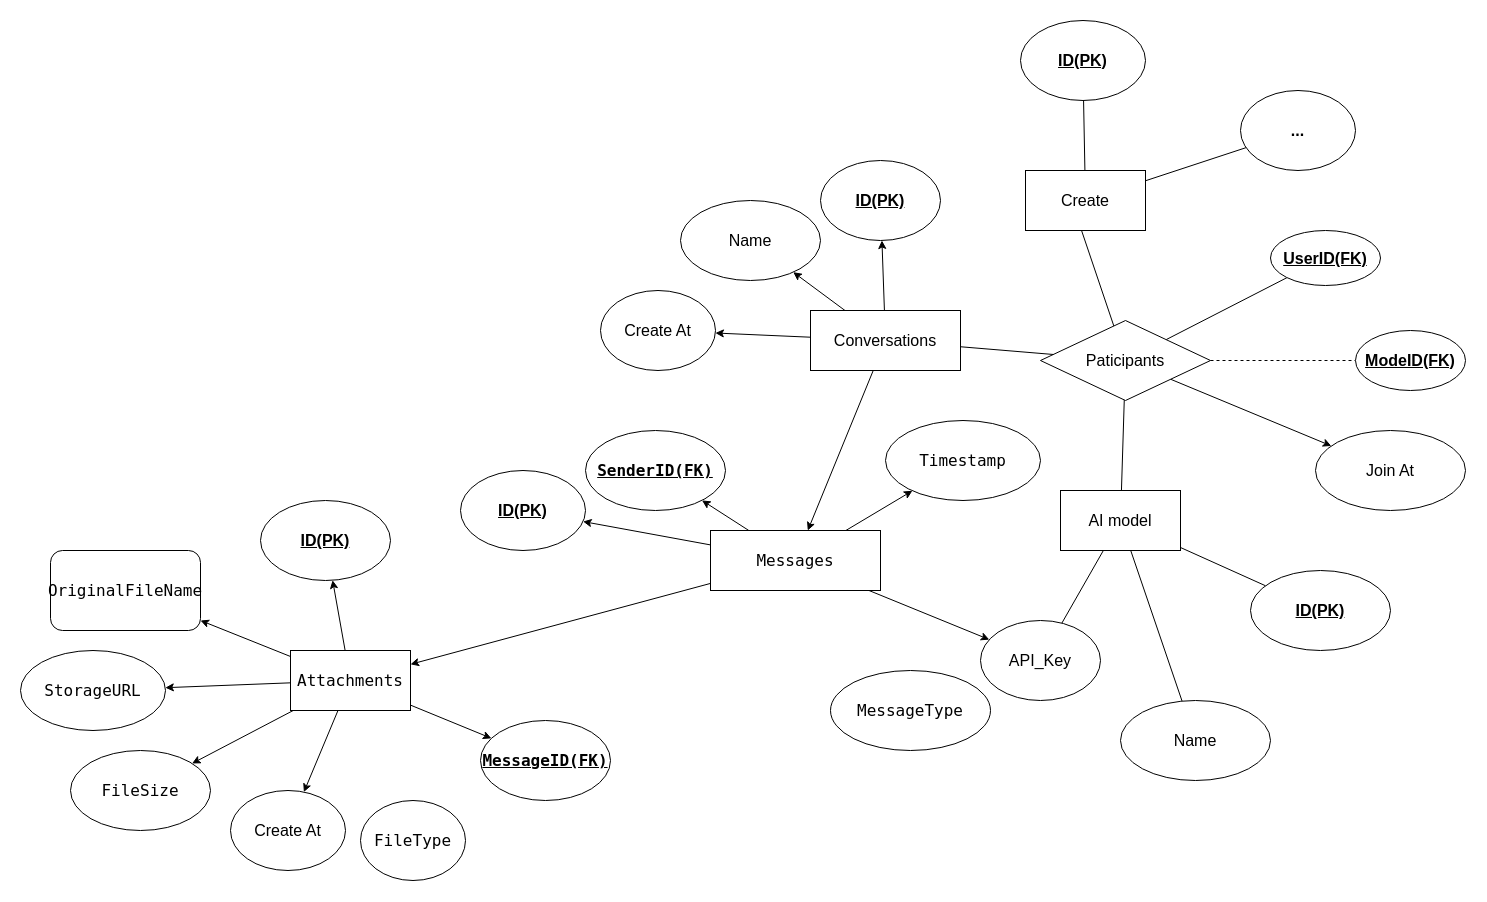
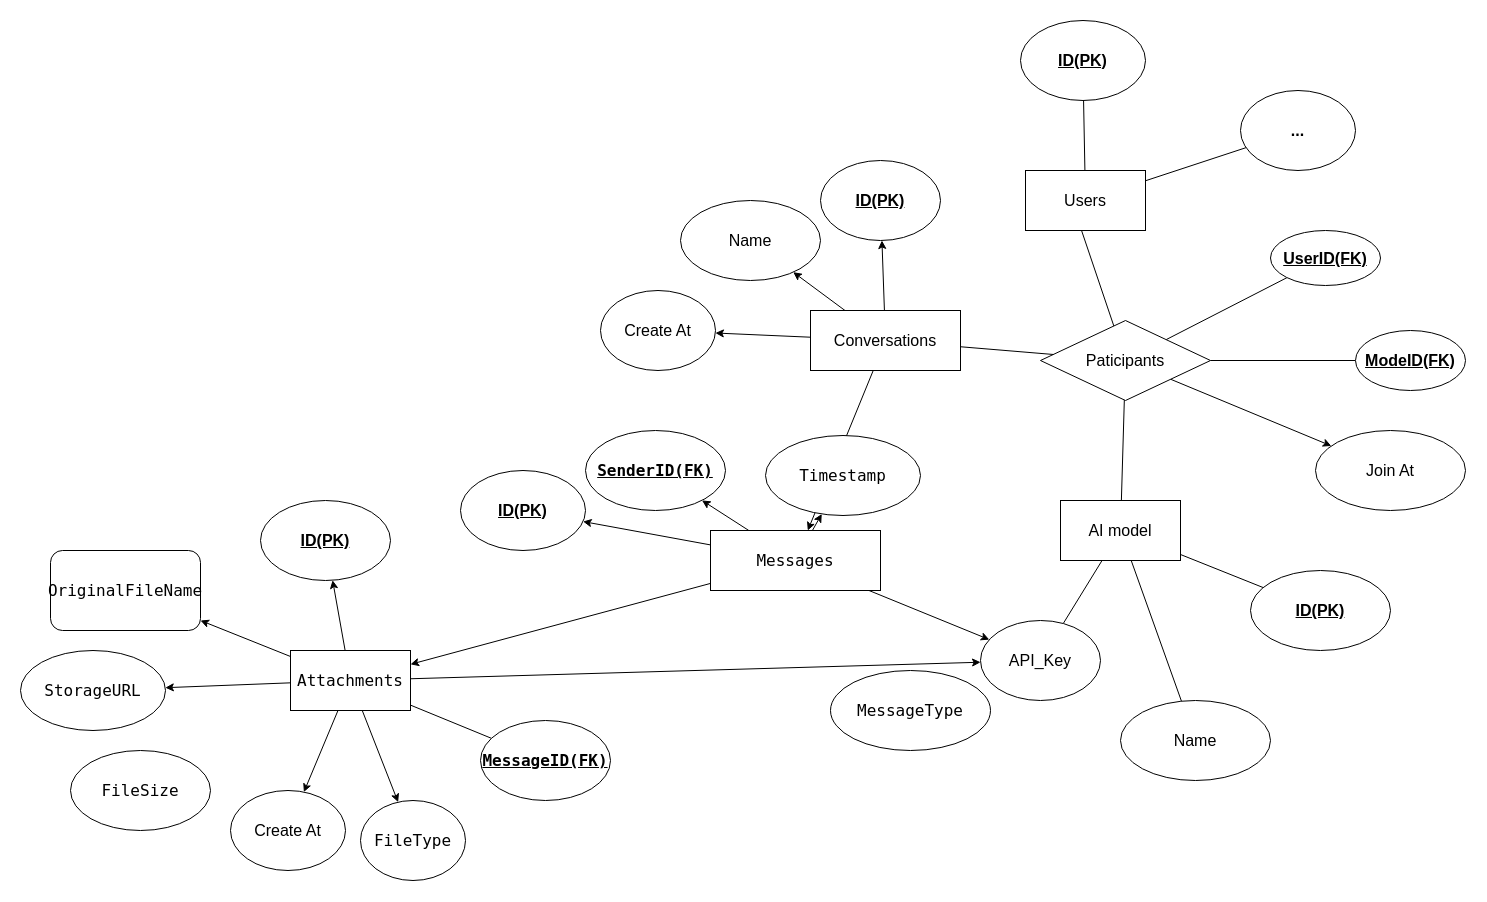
(1086, 201) -> (1086, 201)
(1284, 361) -> (1284, 361)
(963, 461) -> (843, 476)
(1121, 521) -> (1121, 531)
(246, 735) -> (692, 671)
(484, 735) -> (487, 736)
none -> (379, 753)
